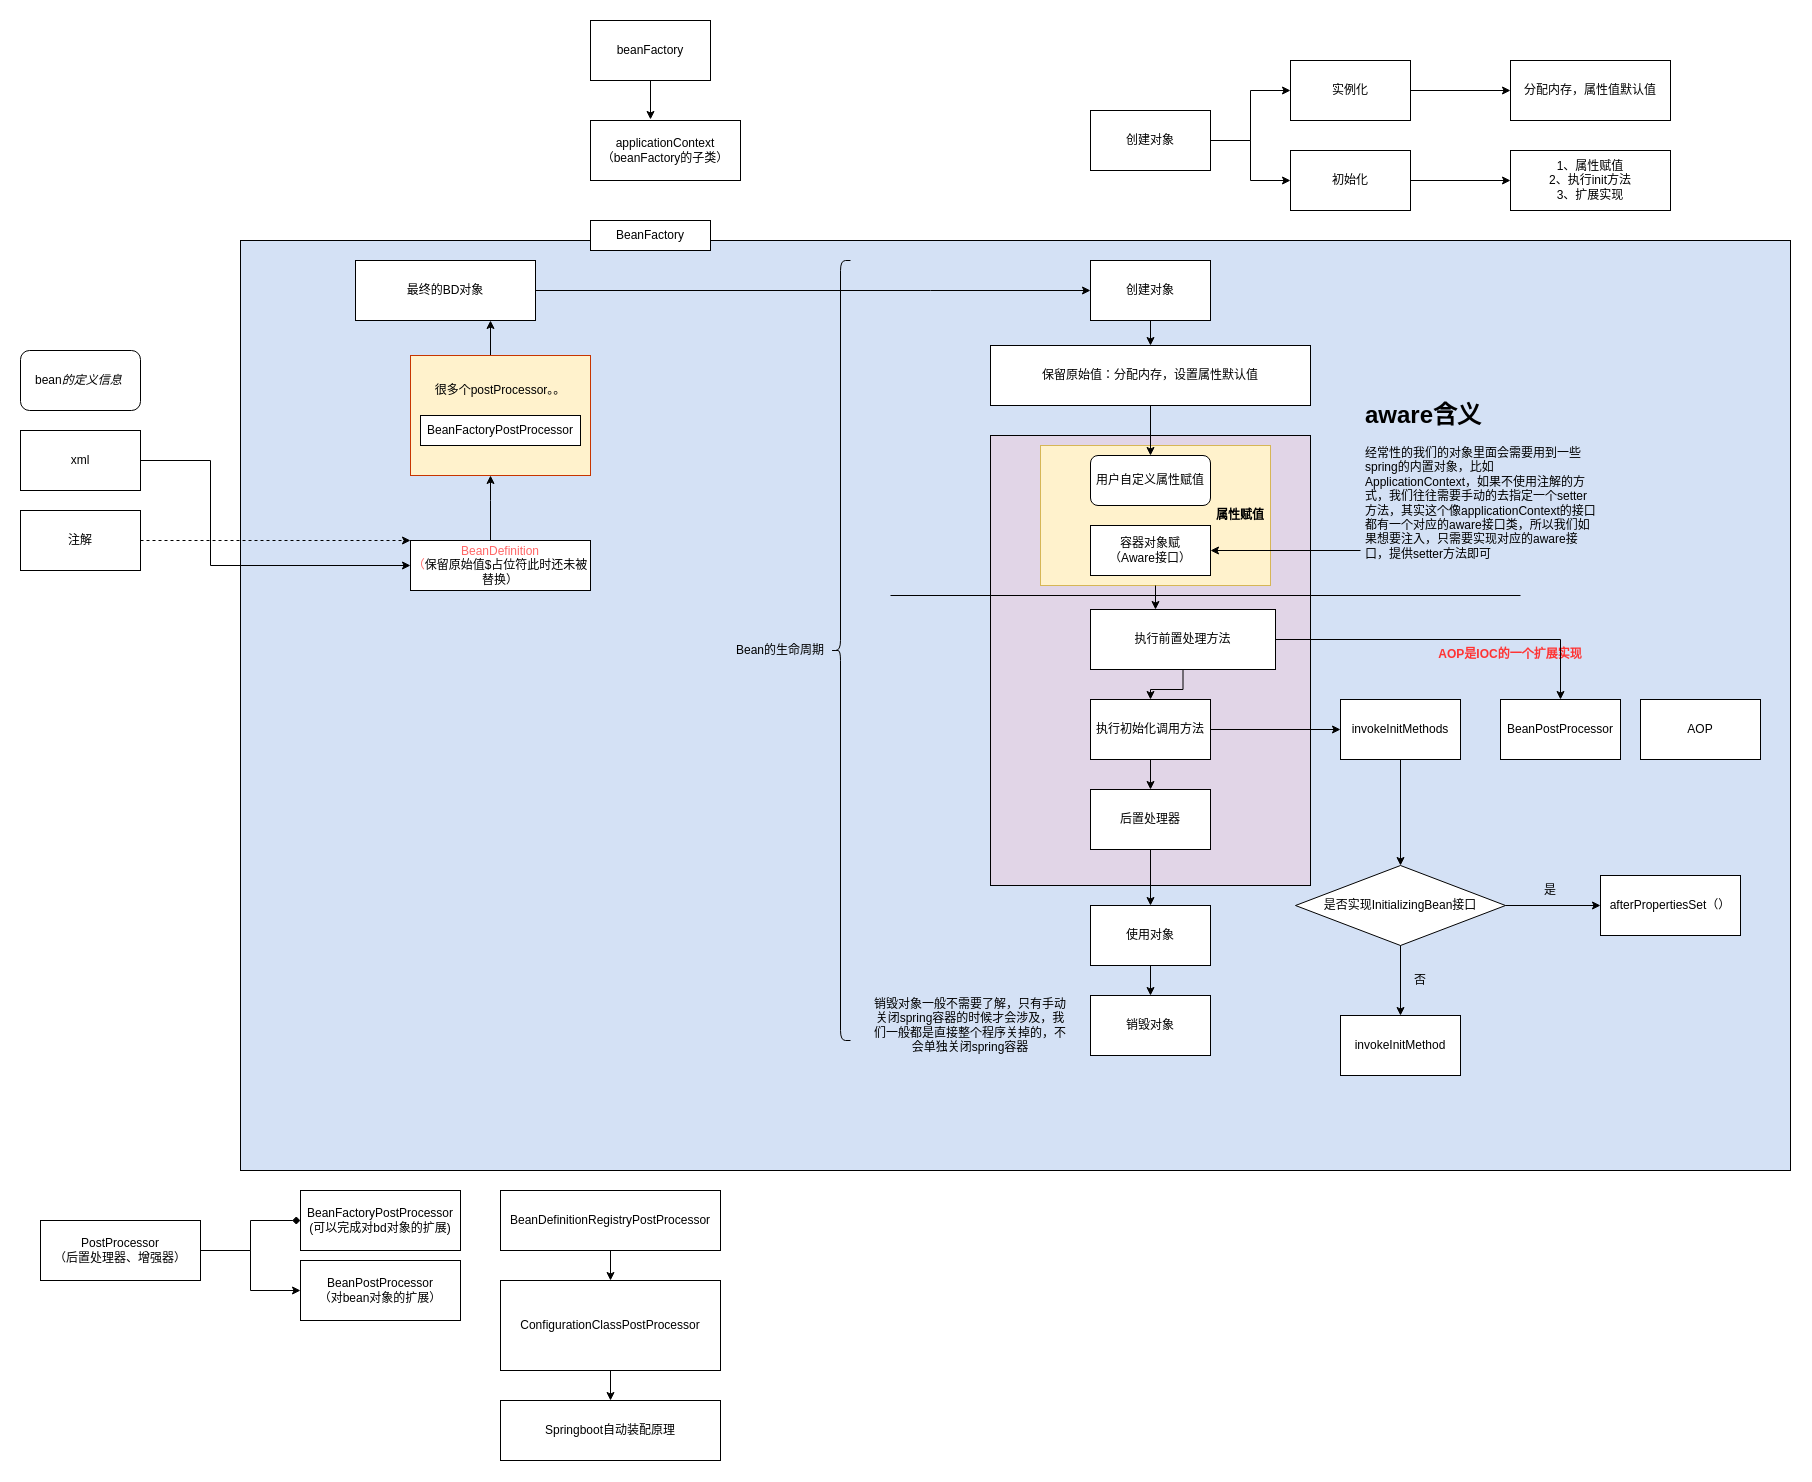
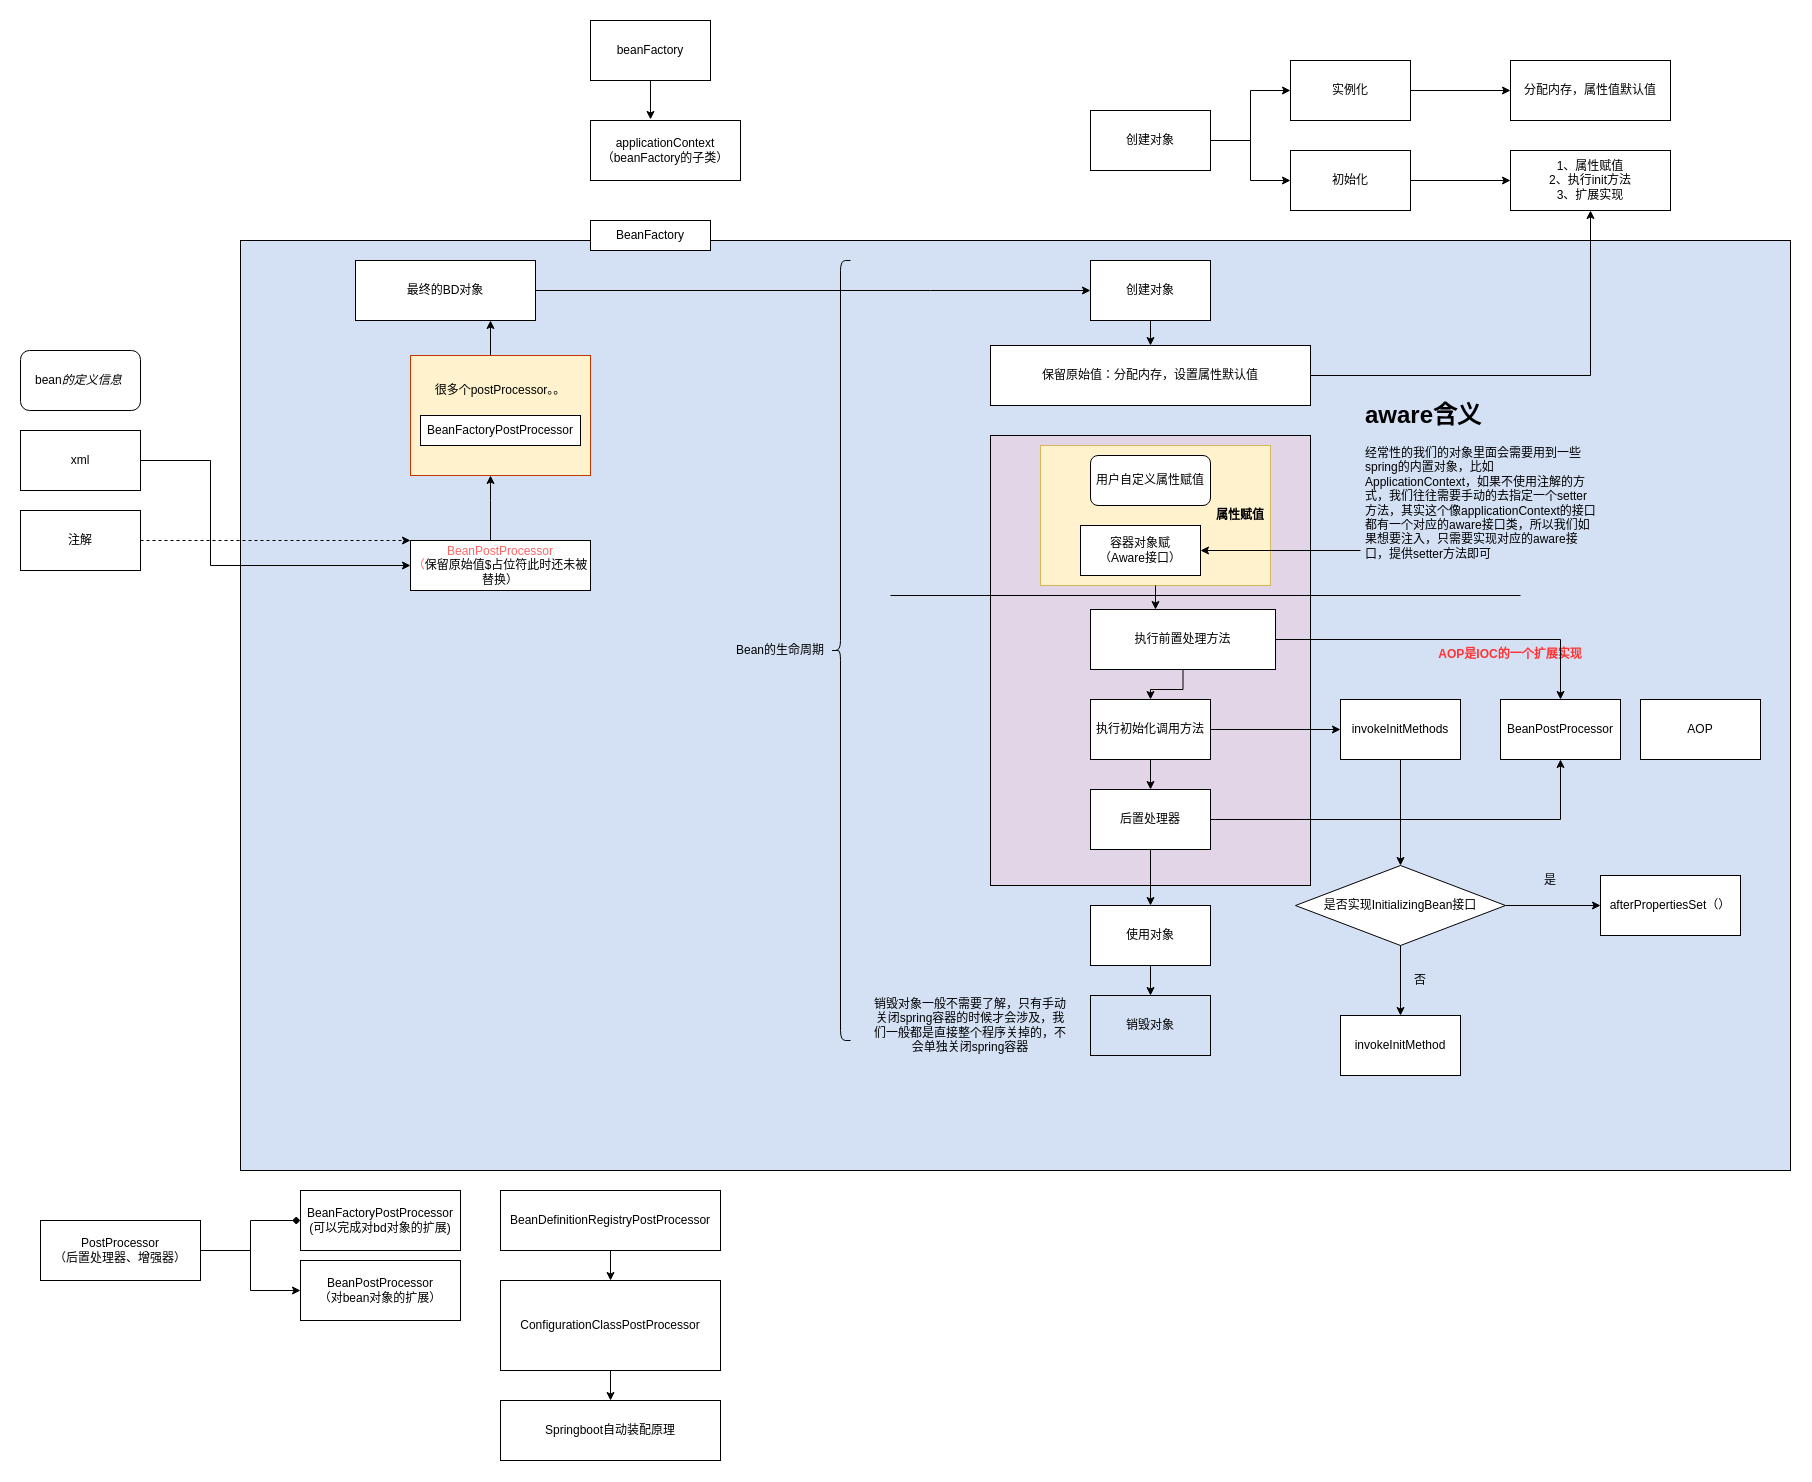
(1151, 427) -> (1530, 376)
(1151, 551) -> (1141, 551)
(501, 566) -> (501, 566)
none -> (1412, 820)
(1551, 891) -> (1551, 881)
(1151, 1026) -> (1151, 1026)
